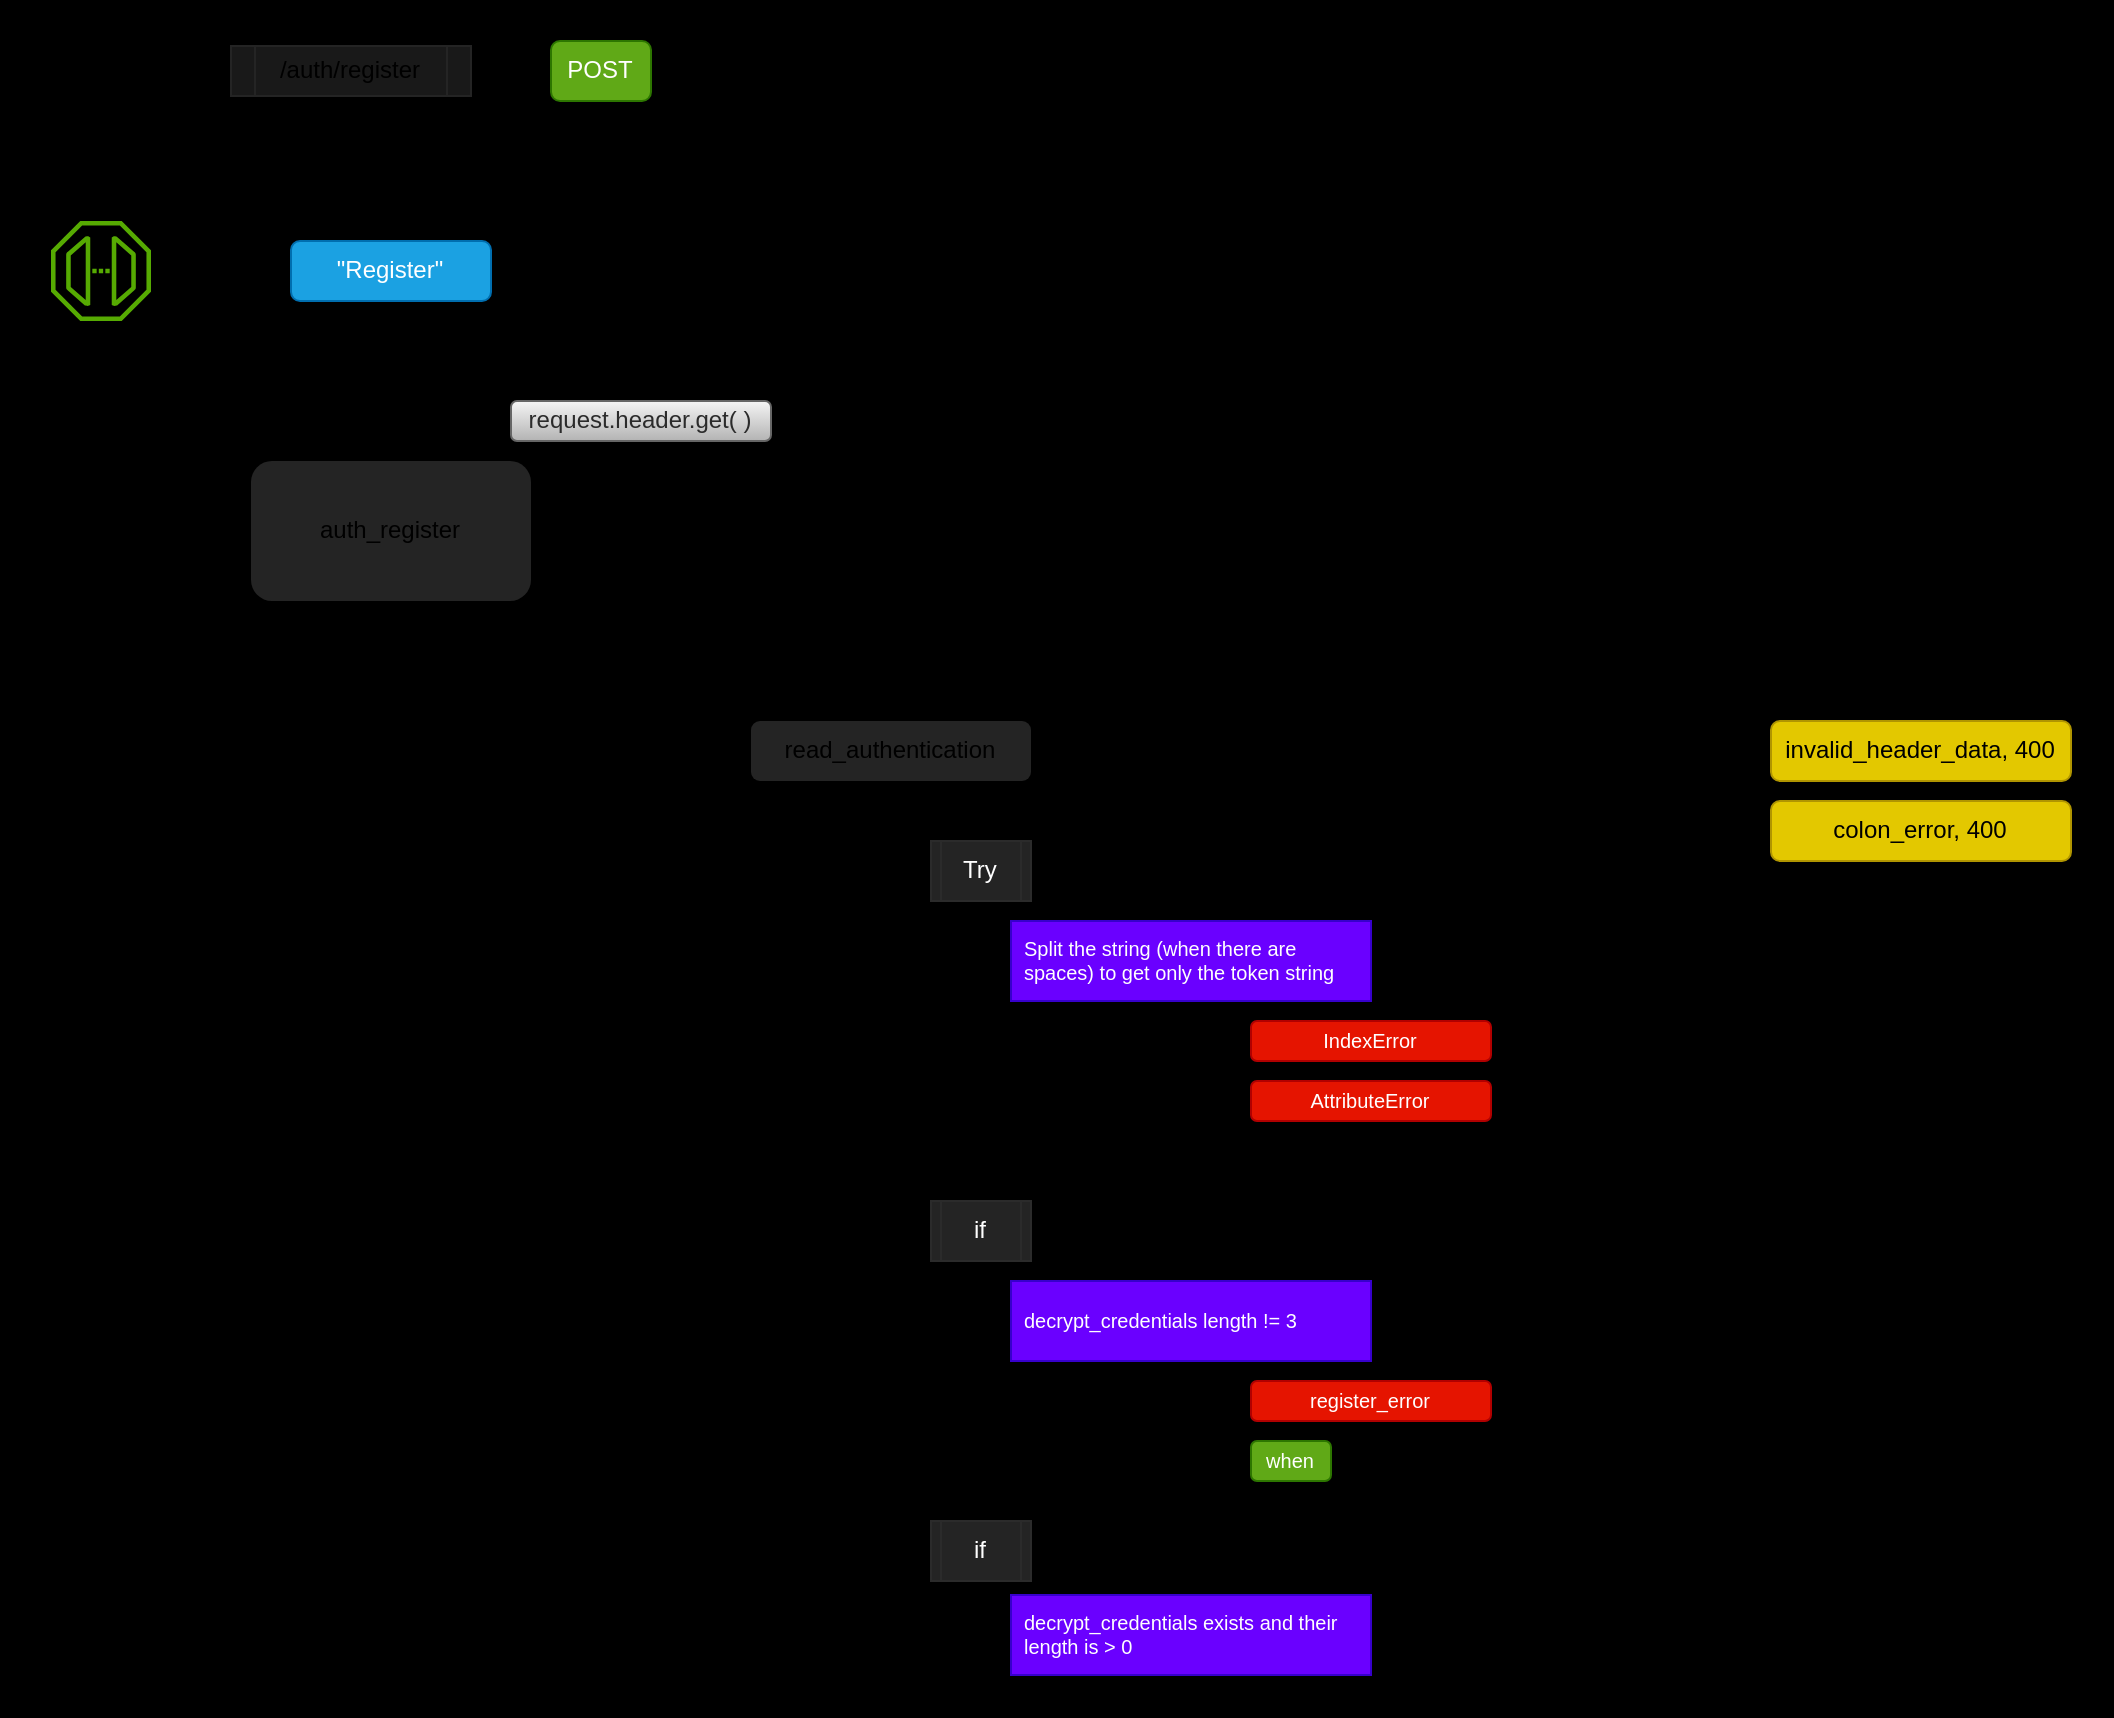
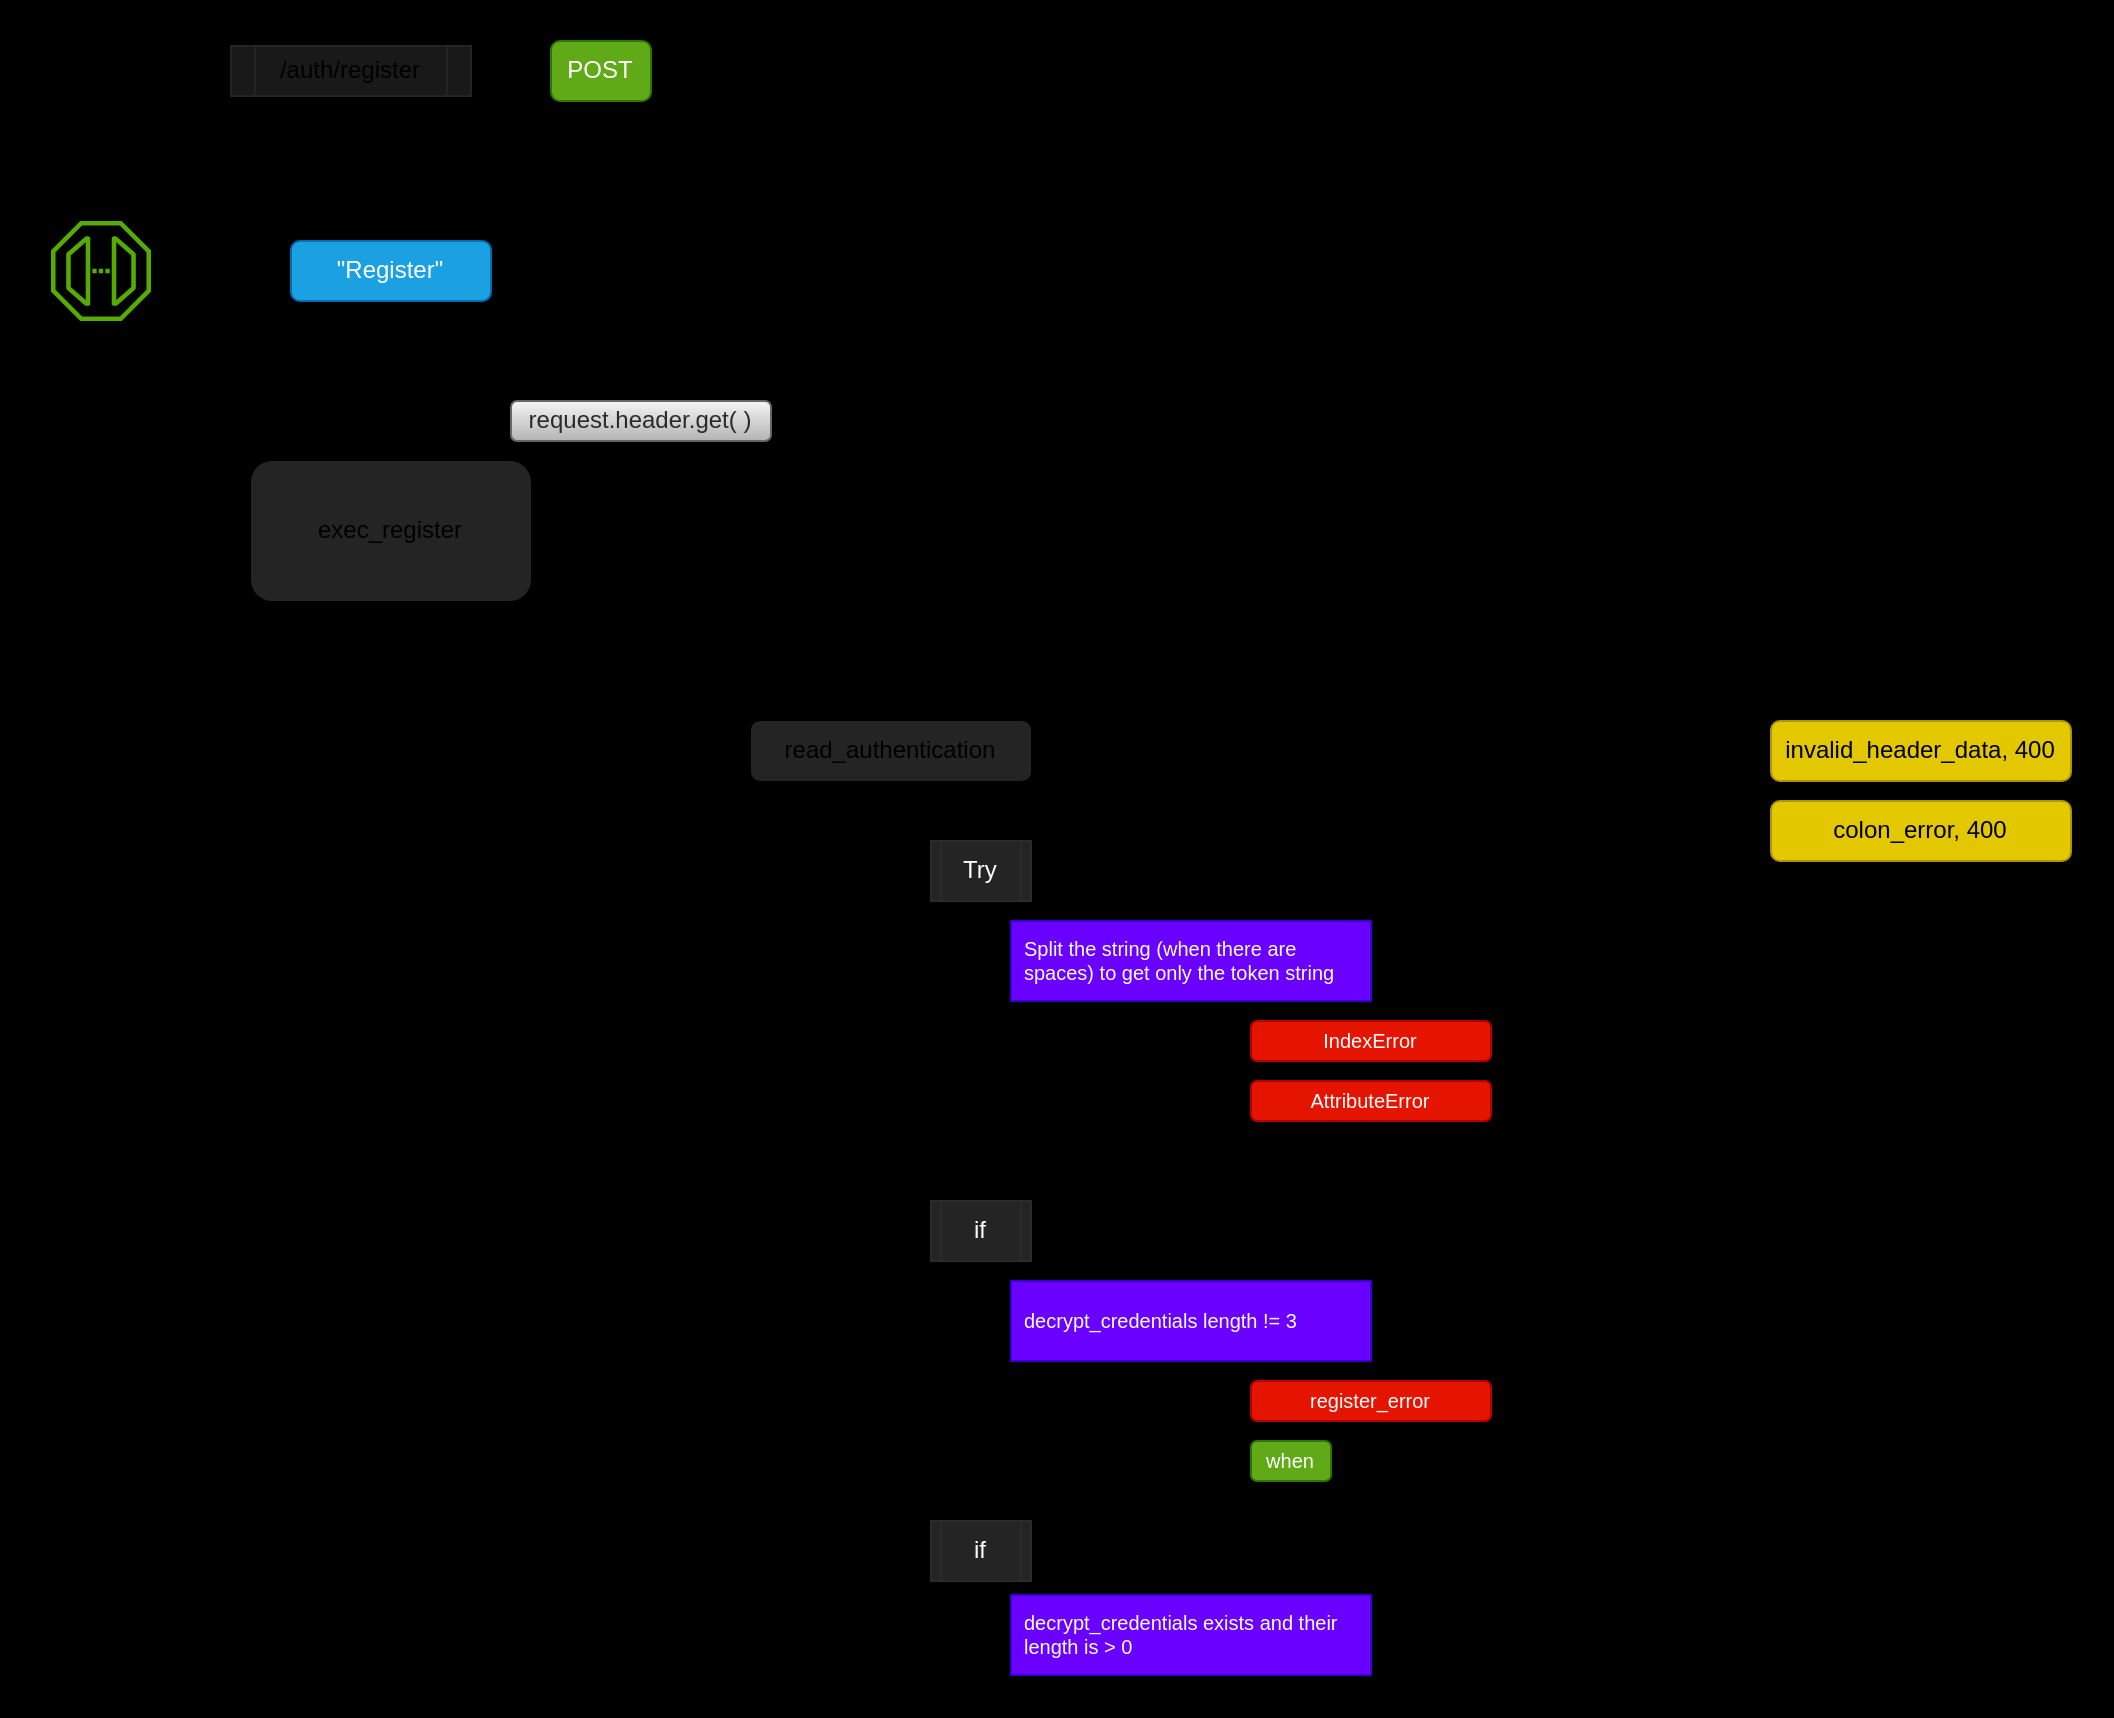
(391, 531) -> (391, 531)
